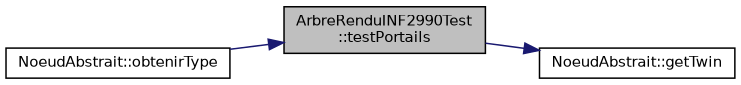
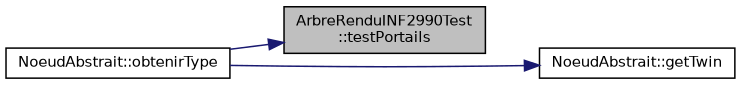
(505, 46) -> (377, 67)
